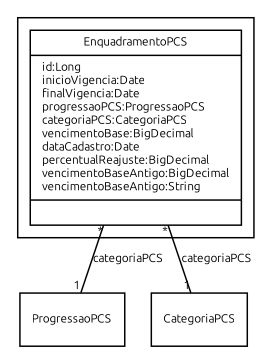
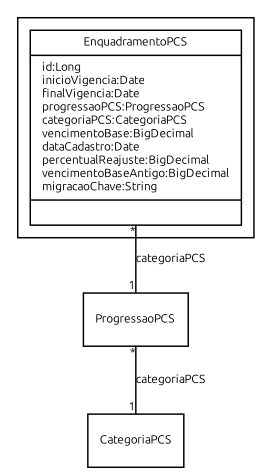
(122, 187) -> (100, 187)
(179, 259) -> (136, 380)
